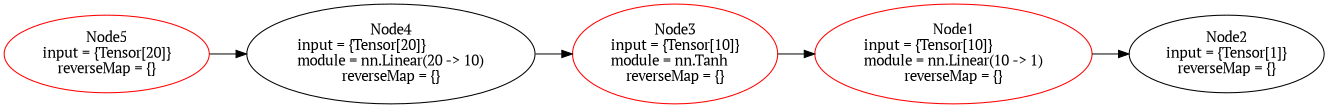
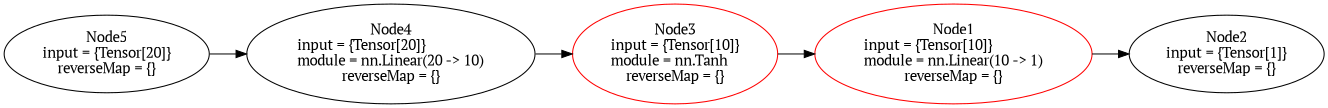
(107, 54) -> (107, 54)
